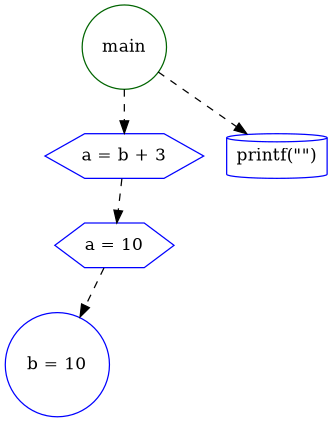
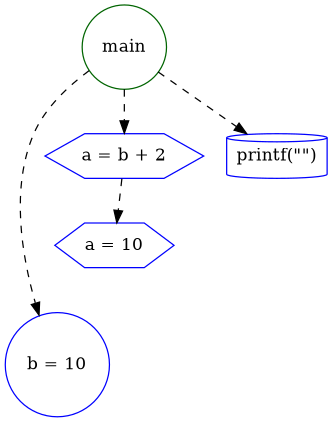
(124, 156) -> (124, 156)
(95, 287) -> (22, 176)
